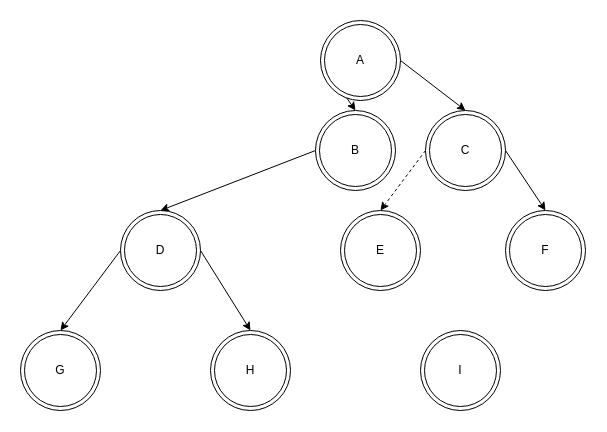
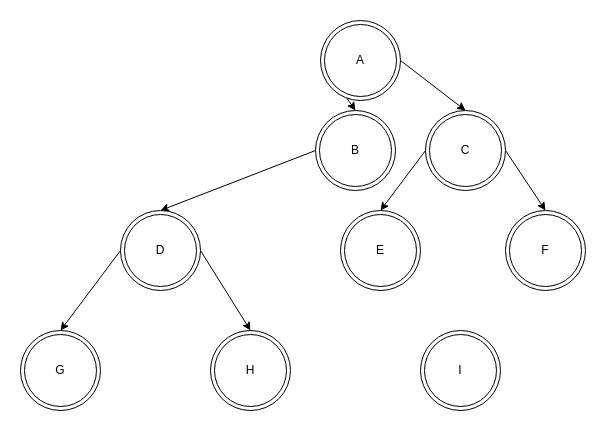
(406, 177) -> (406, 177)
